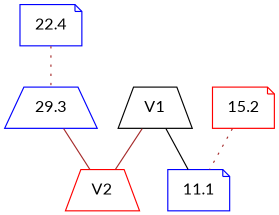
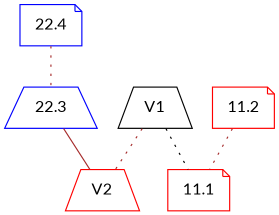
(51, 108) -> (51, 108)
(243, 108) -> (243, 108)
(129, 149) -> (129, 149)
(177, 149) -> (177, 149)
(199, 190) -> (199, 190)
